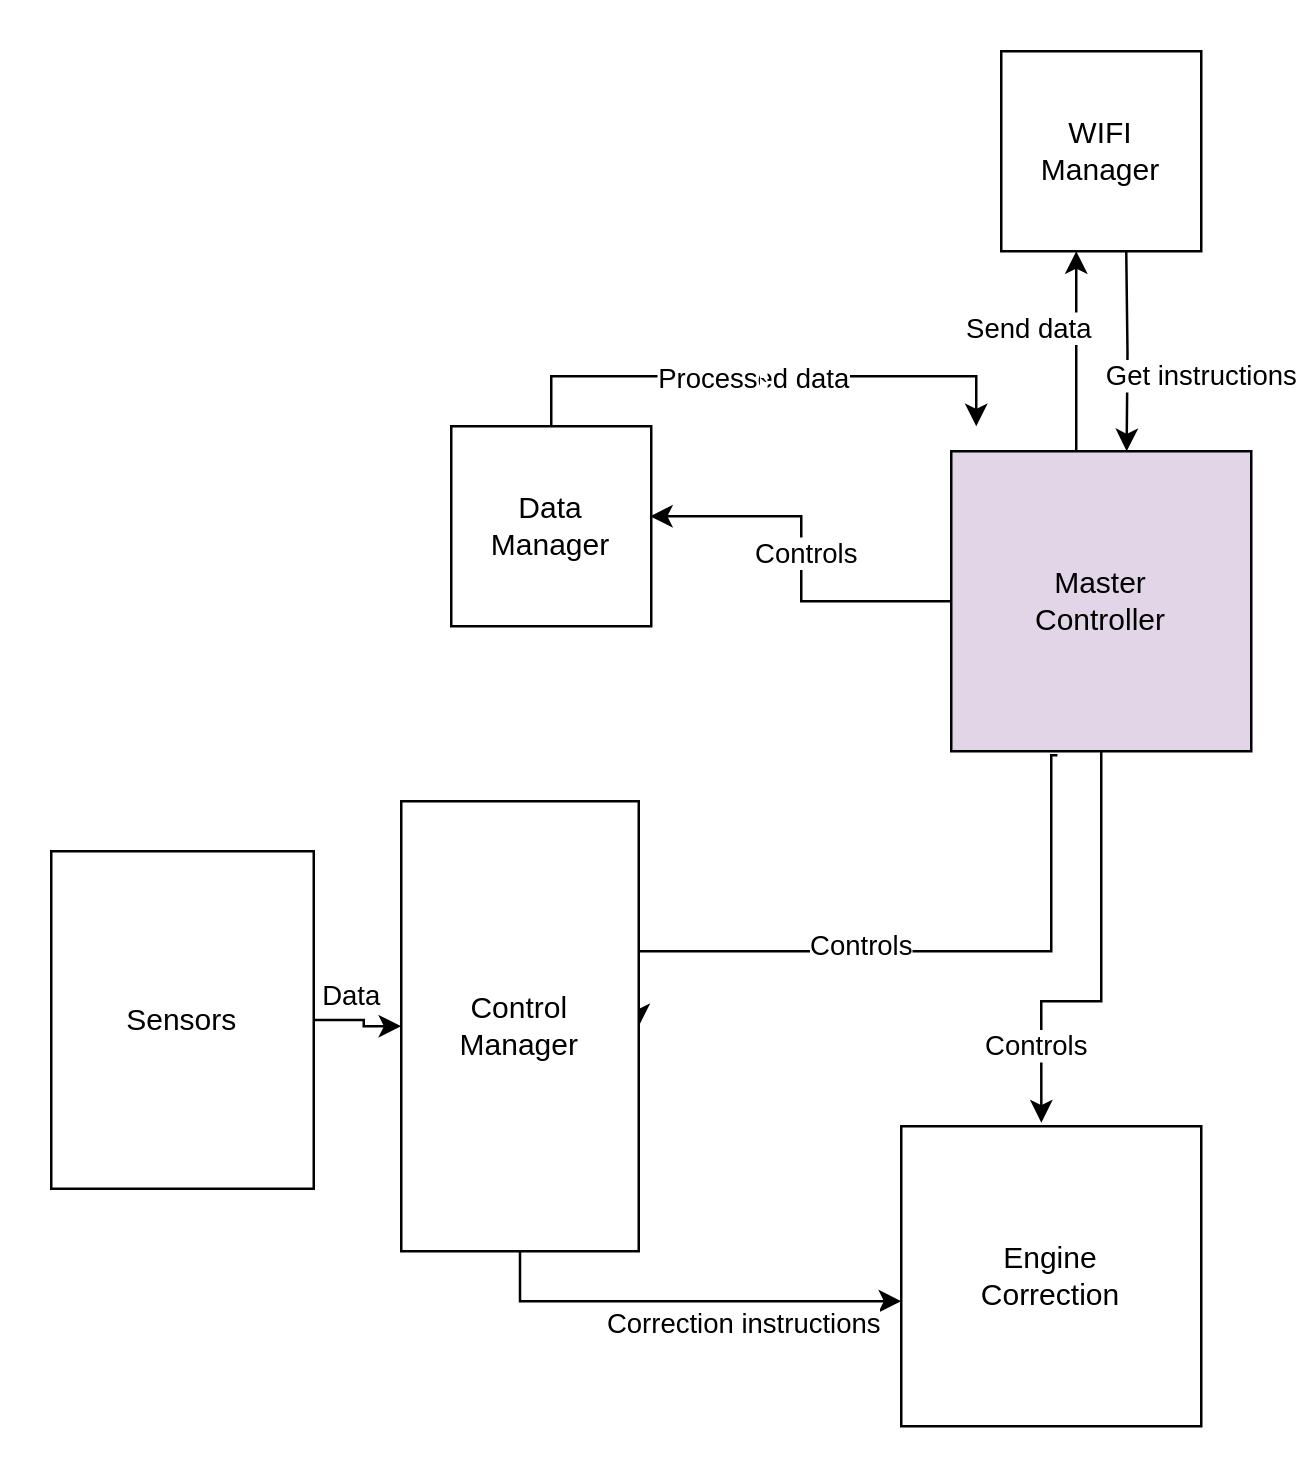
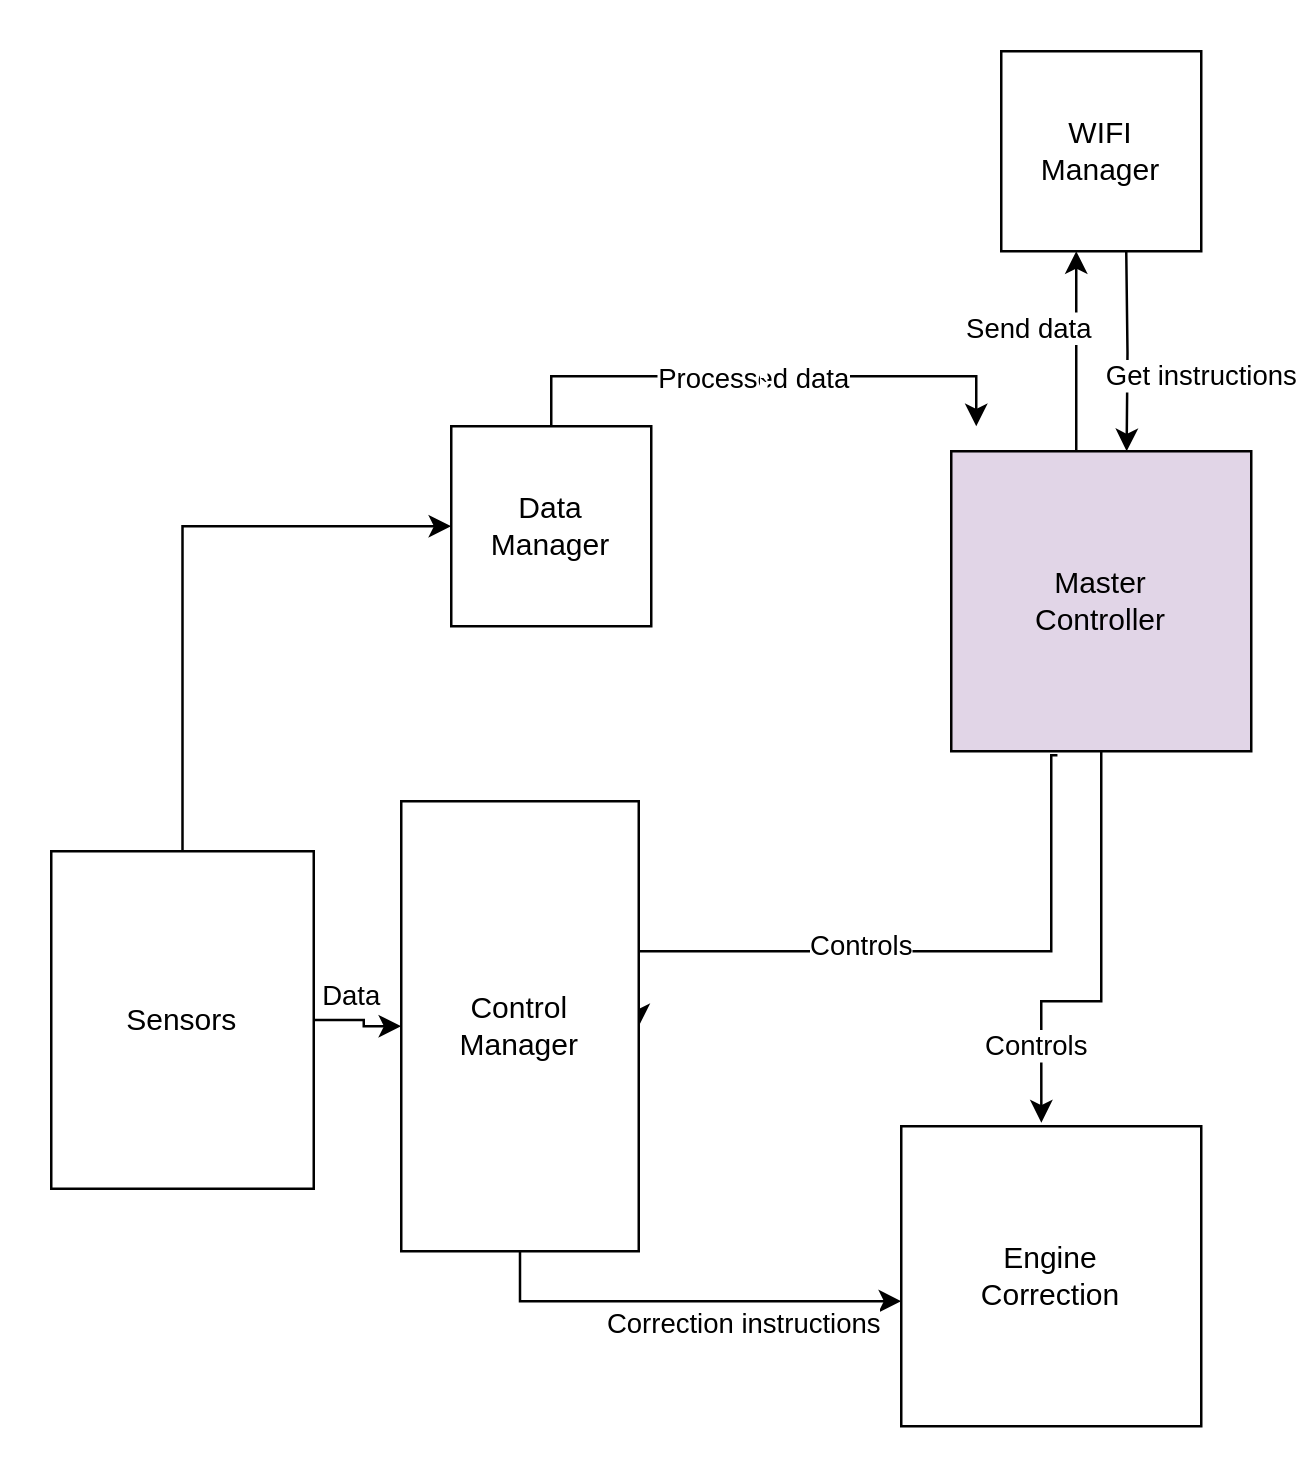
none -> (183, 563)
(849, 601) -> none
